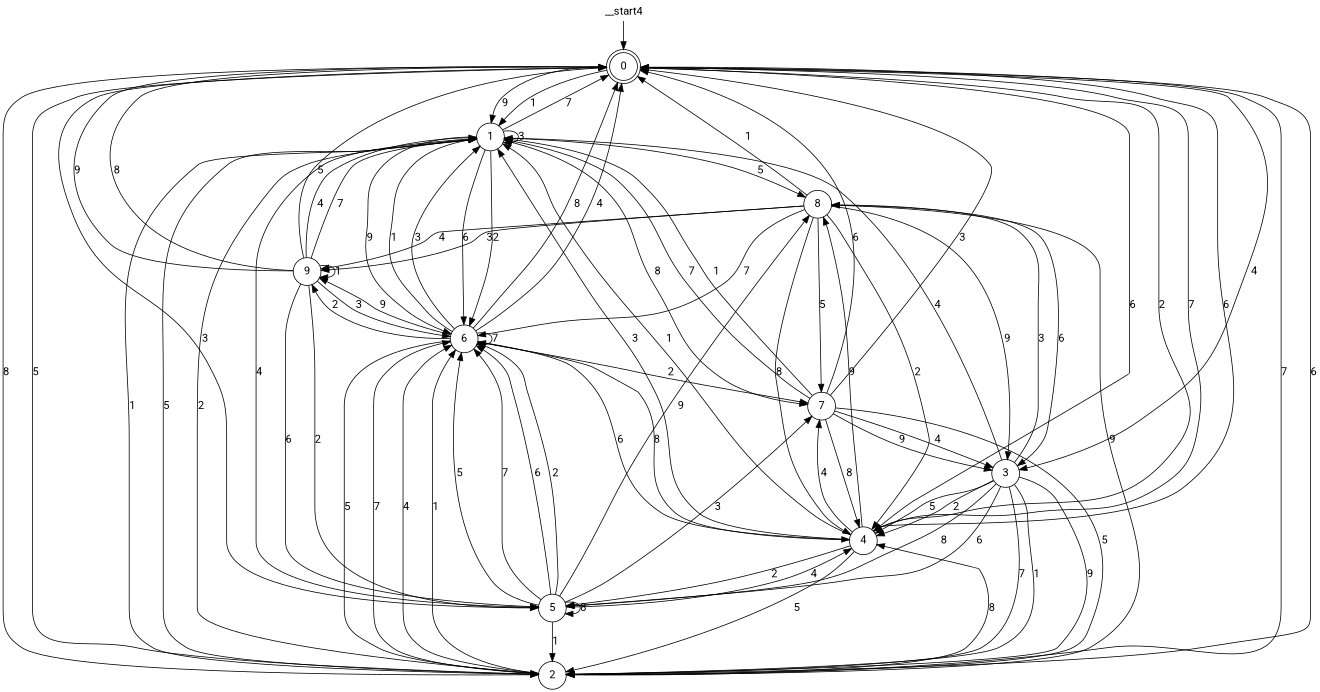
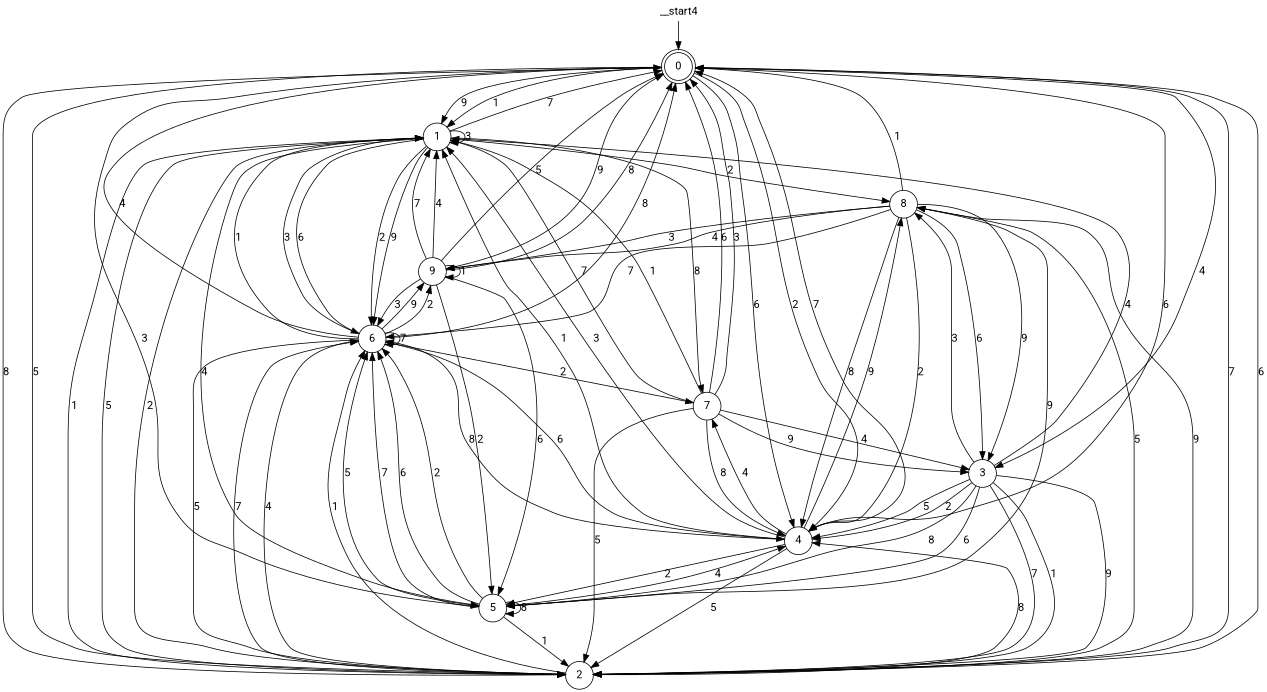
(760, 171) -> (730, 171)
(820, 301) -> (1132, 623)
(680, 530) -> none
